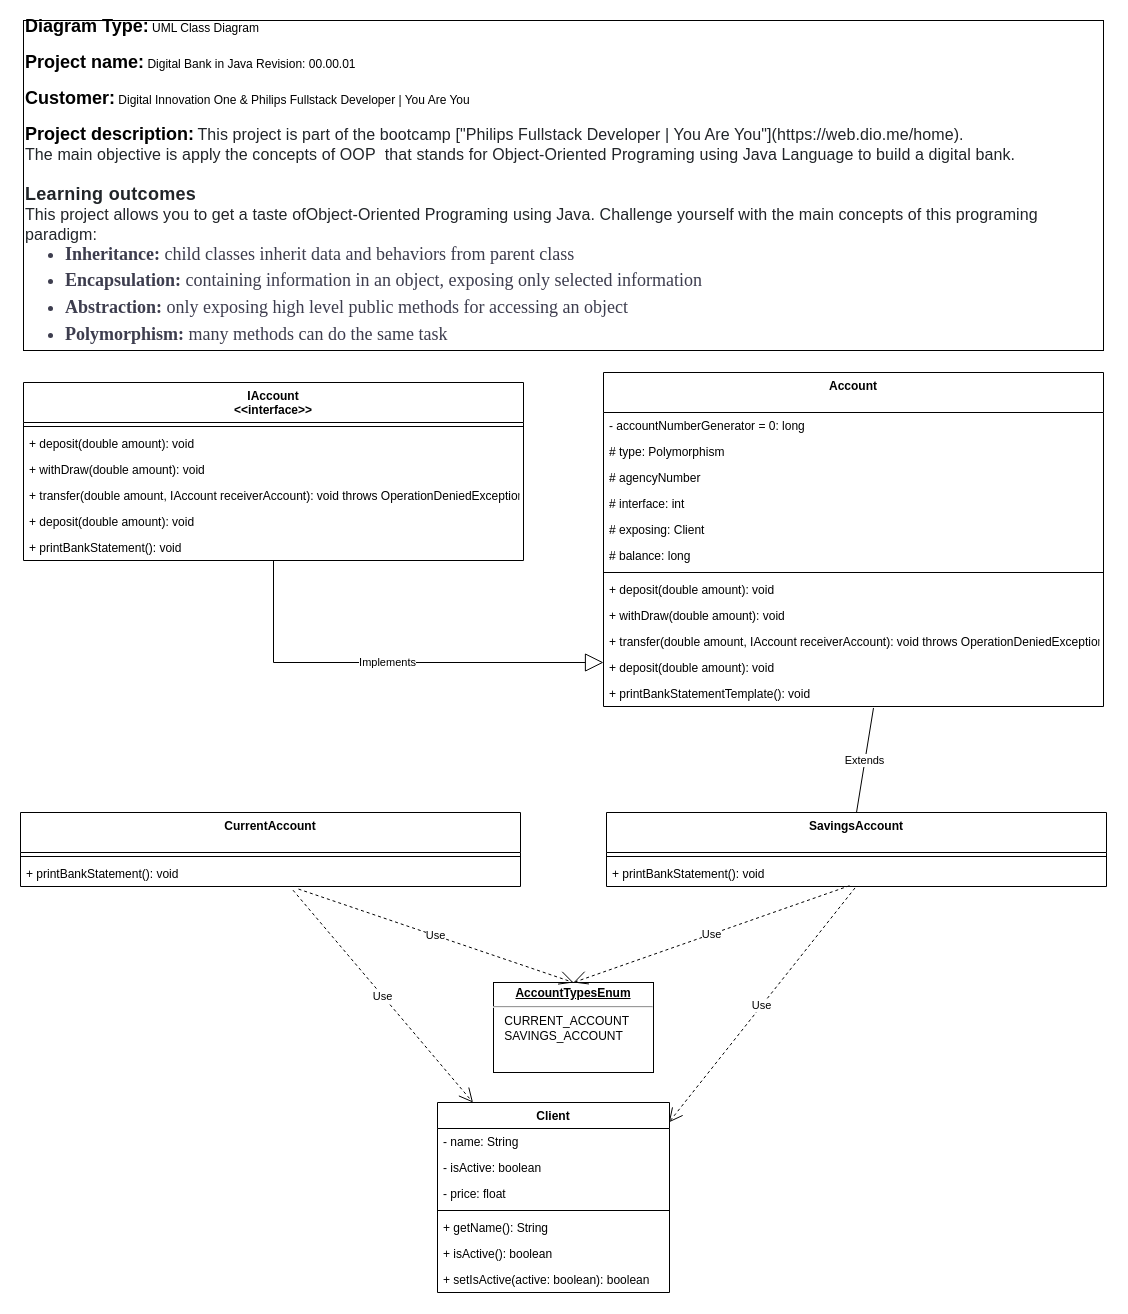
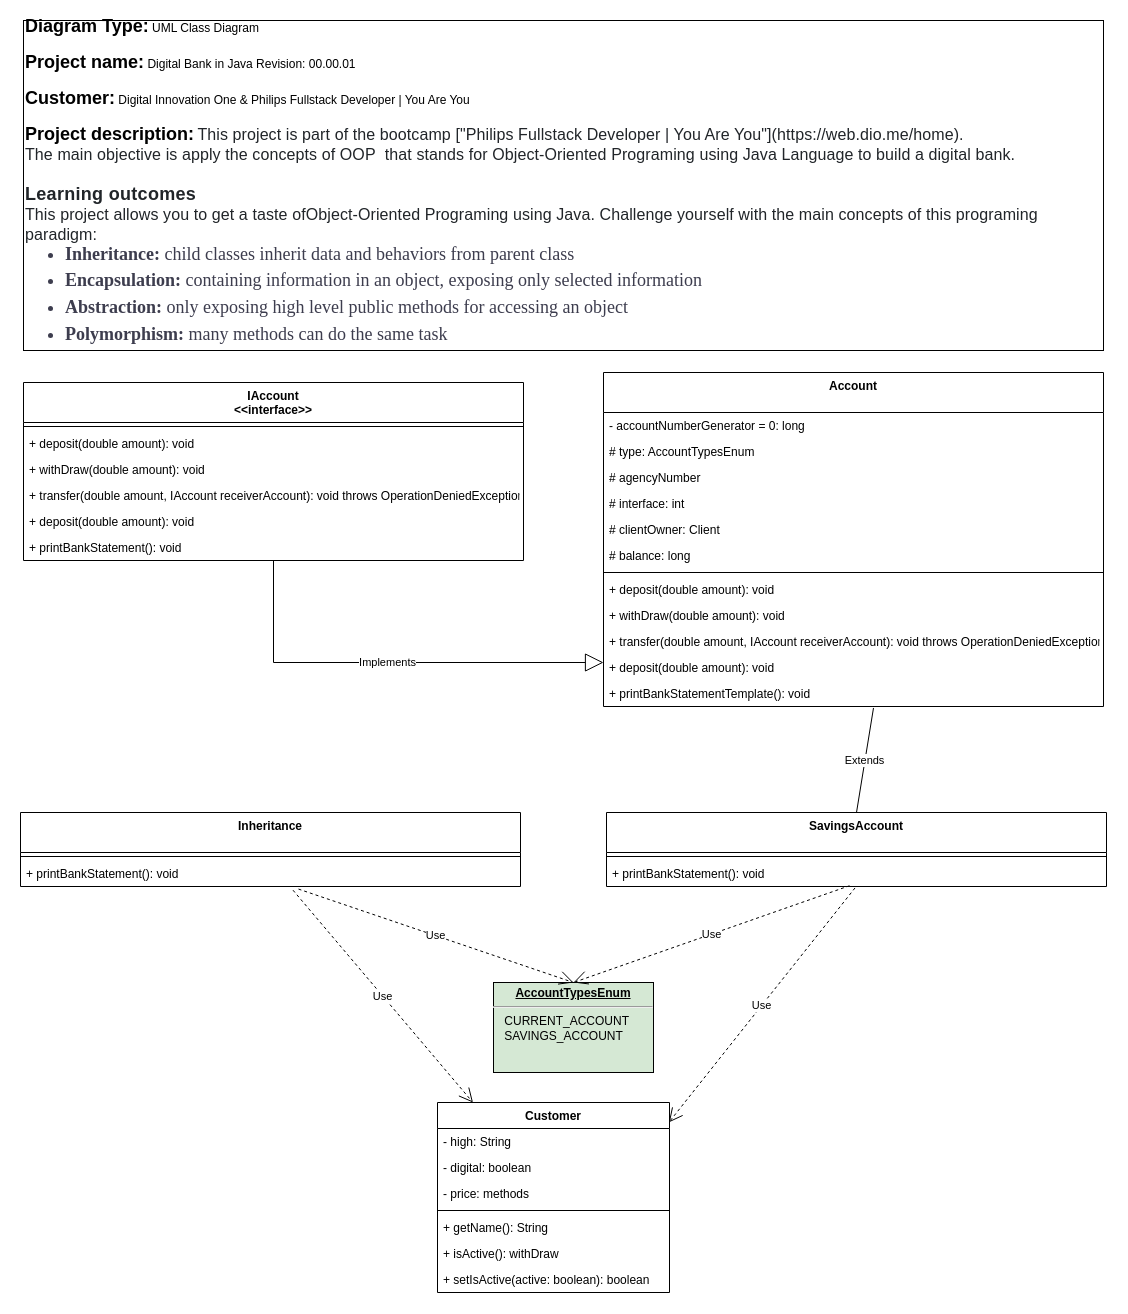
(668, 452) -> (685, 452)
(662, 530) -> (670, 530)
(270, 826) -> (270, 826)
(574, 1028) -> (574, 1028)
(553, 1116) -> (553, 1116)
(484, 1142) -> (482, 1142)
(499, 1168) -> (494, 1168)
(482, 1194) -> (491, 1194)
(504, 1254) -> (508, 1254)
